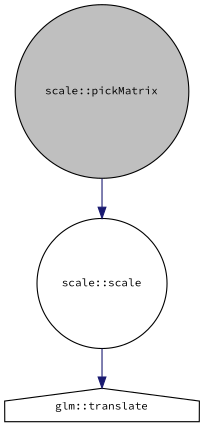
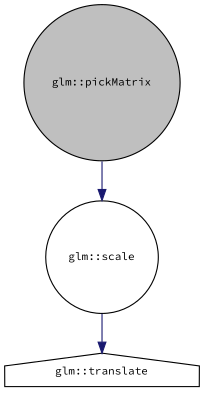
(102, 91) -> (102, 83)
(102, 283) -> (102, 257)
